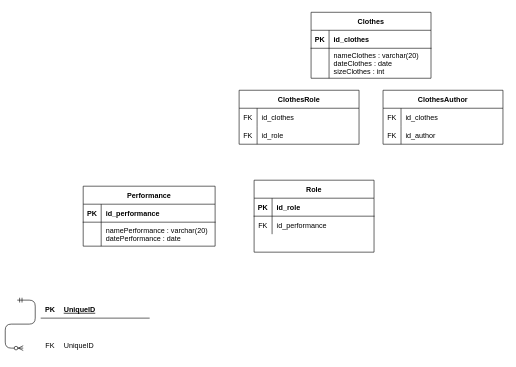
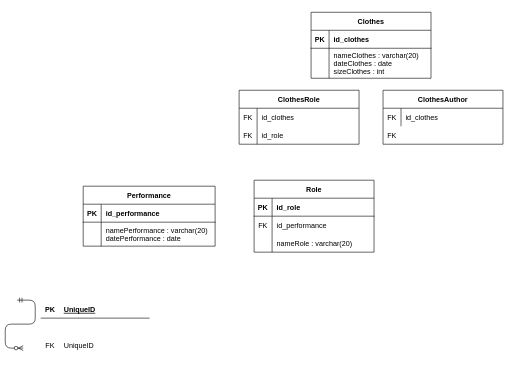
(452, 135) -> none
none -> (323, 243)
